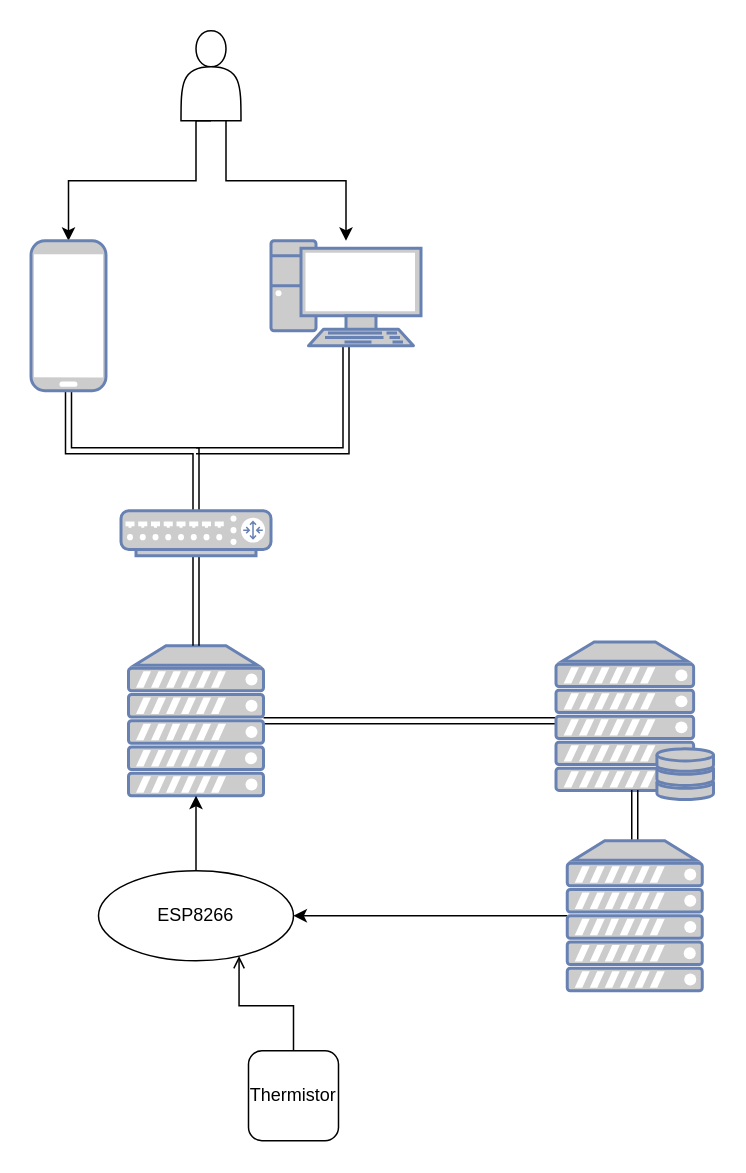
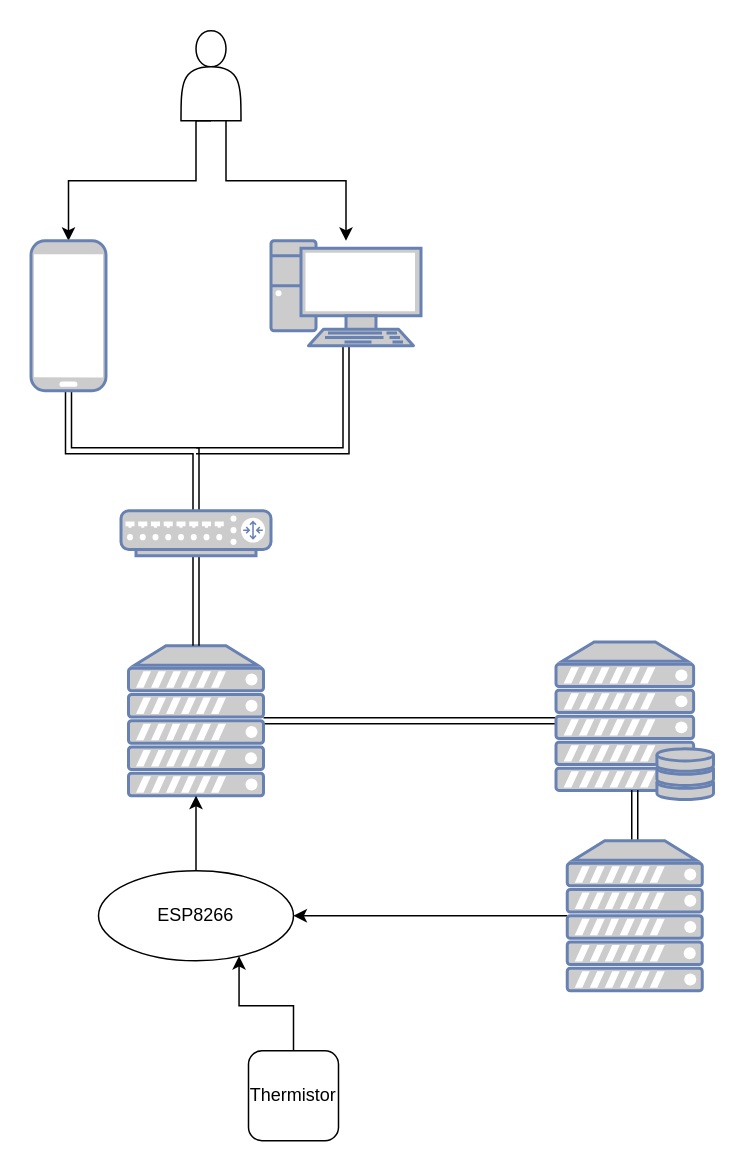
(239, 965) -> (239, 968)
